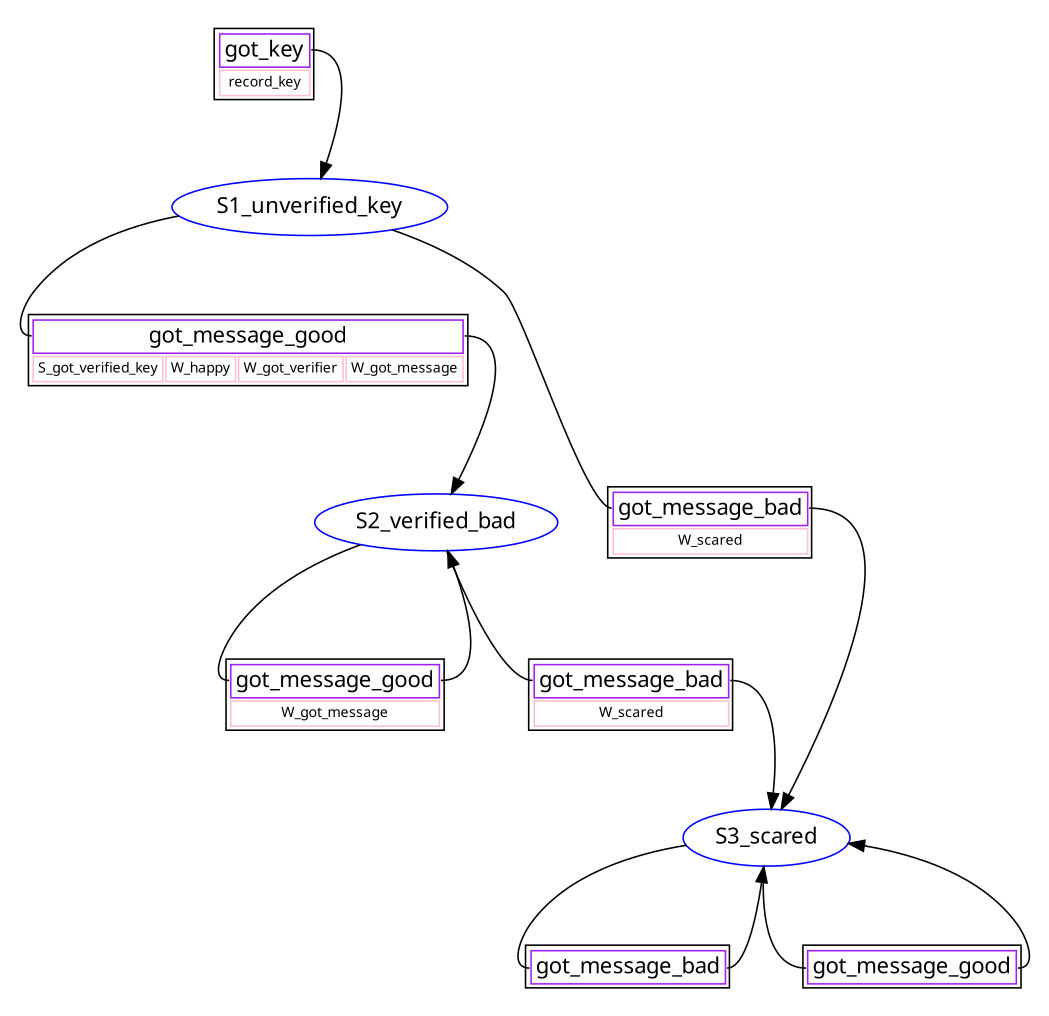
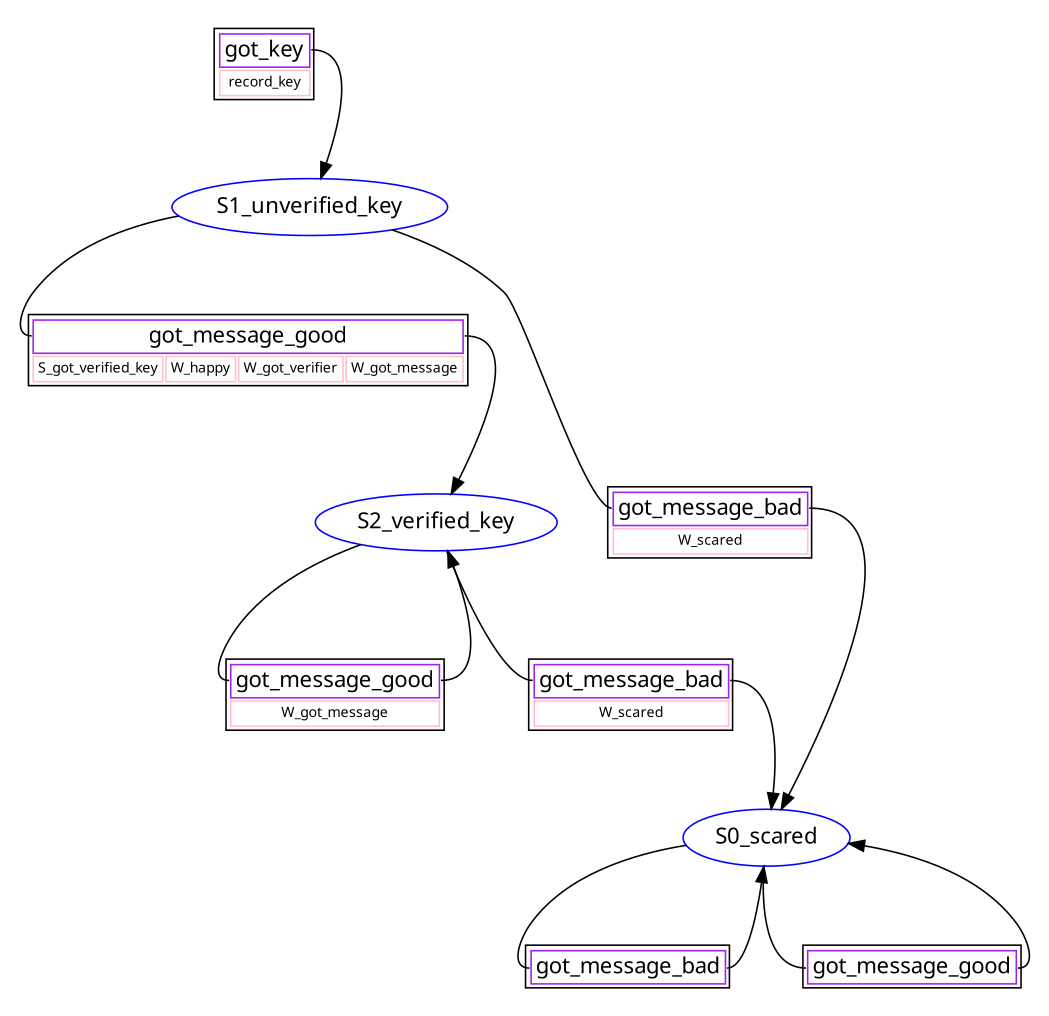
(436, 522) -> (436, 522)
(767, 838) -> (767, 838)
